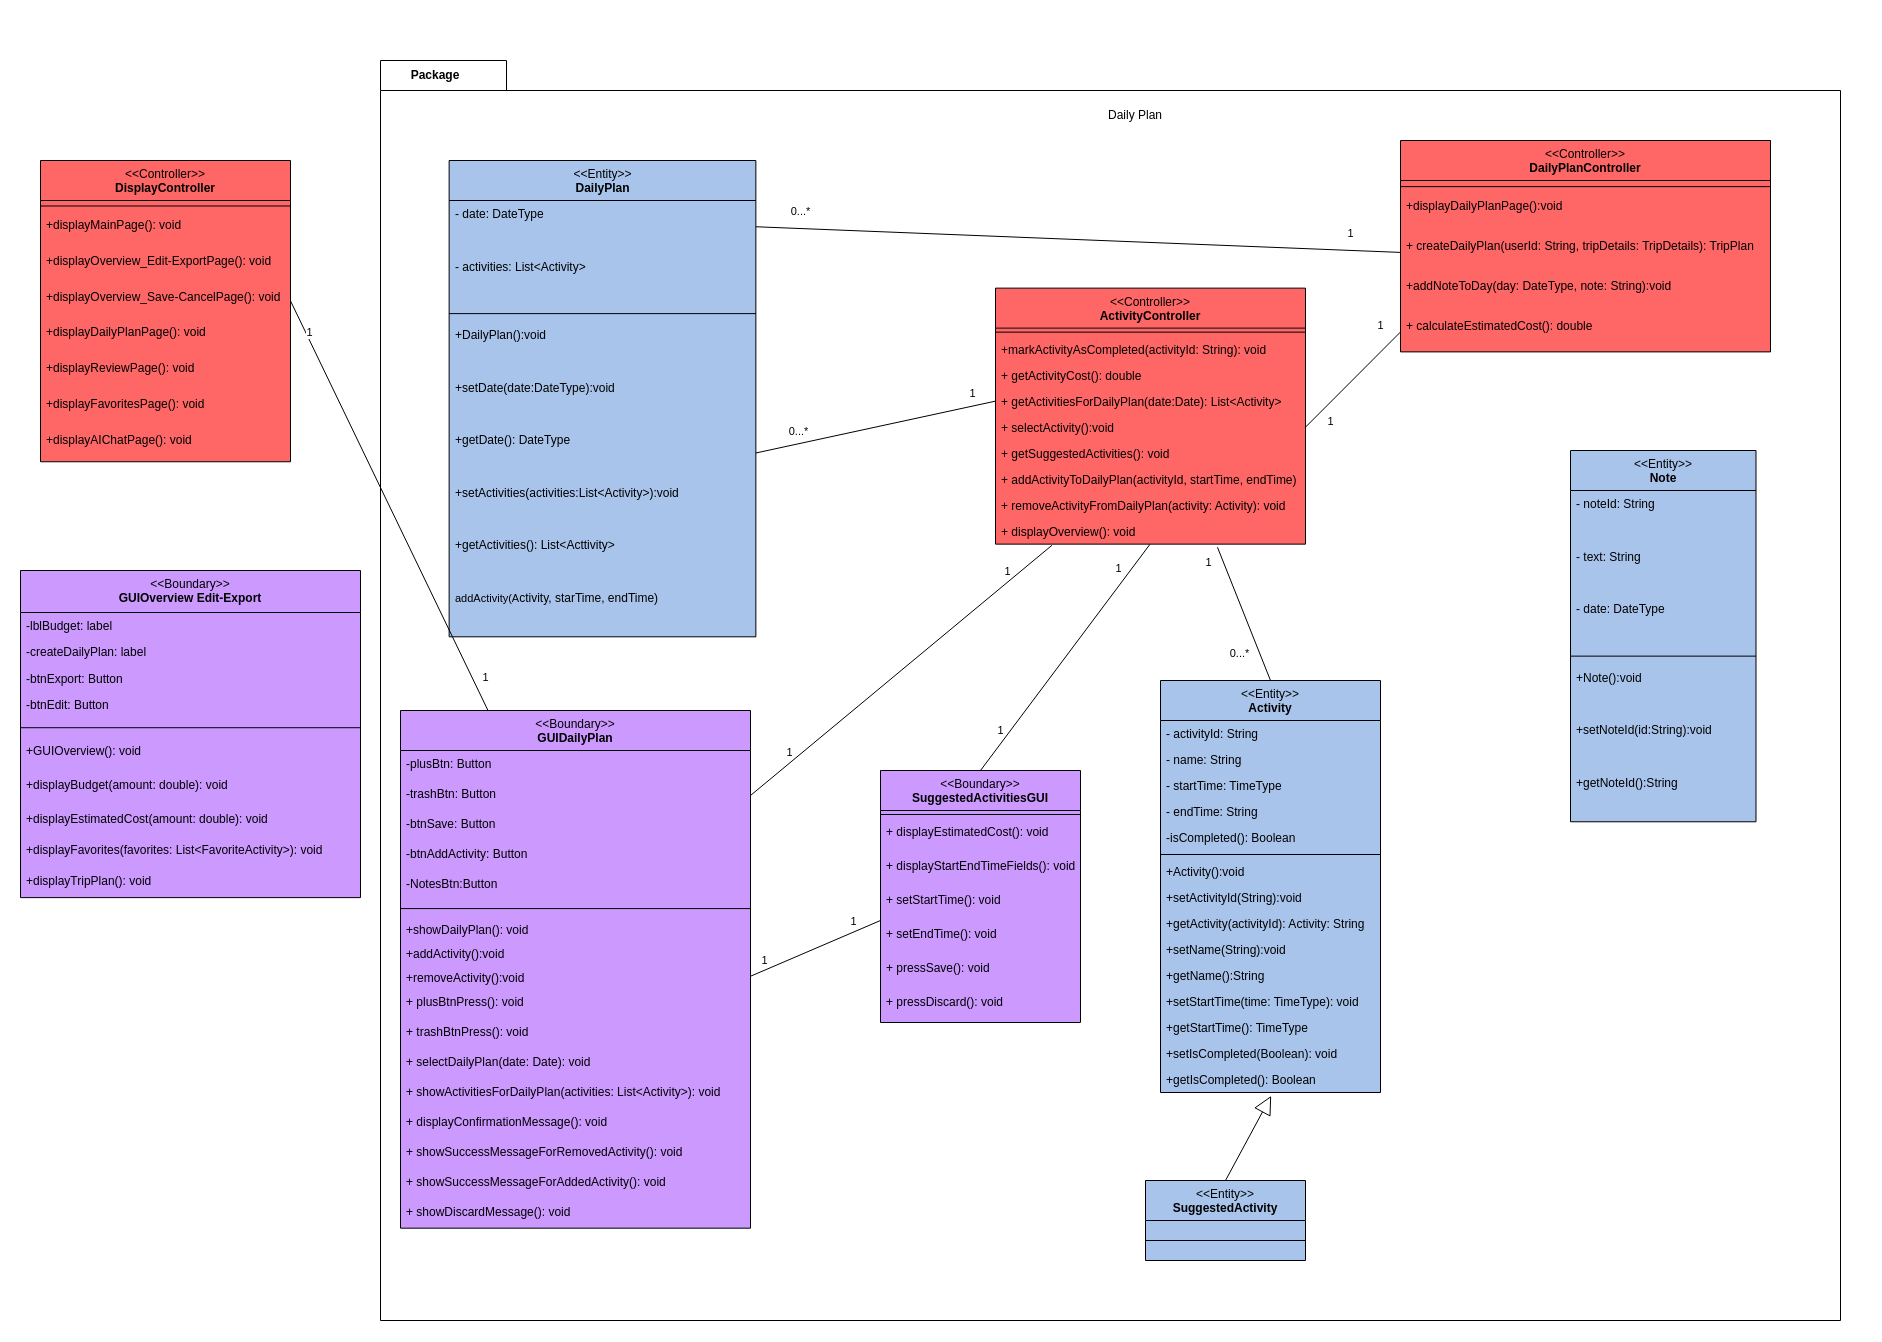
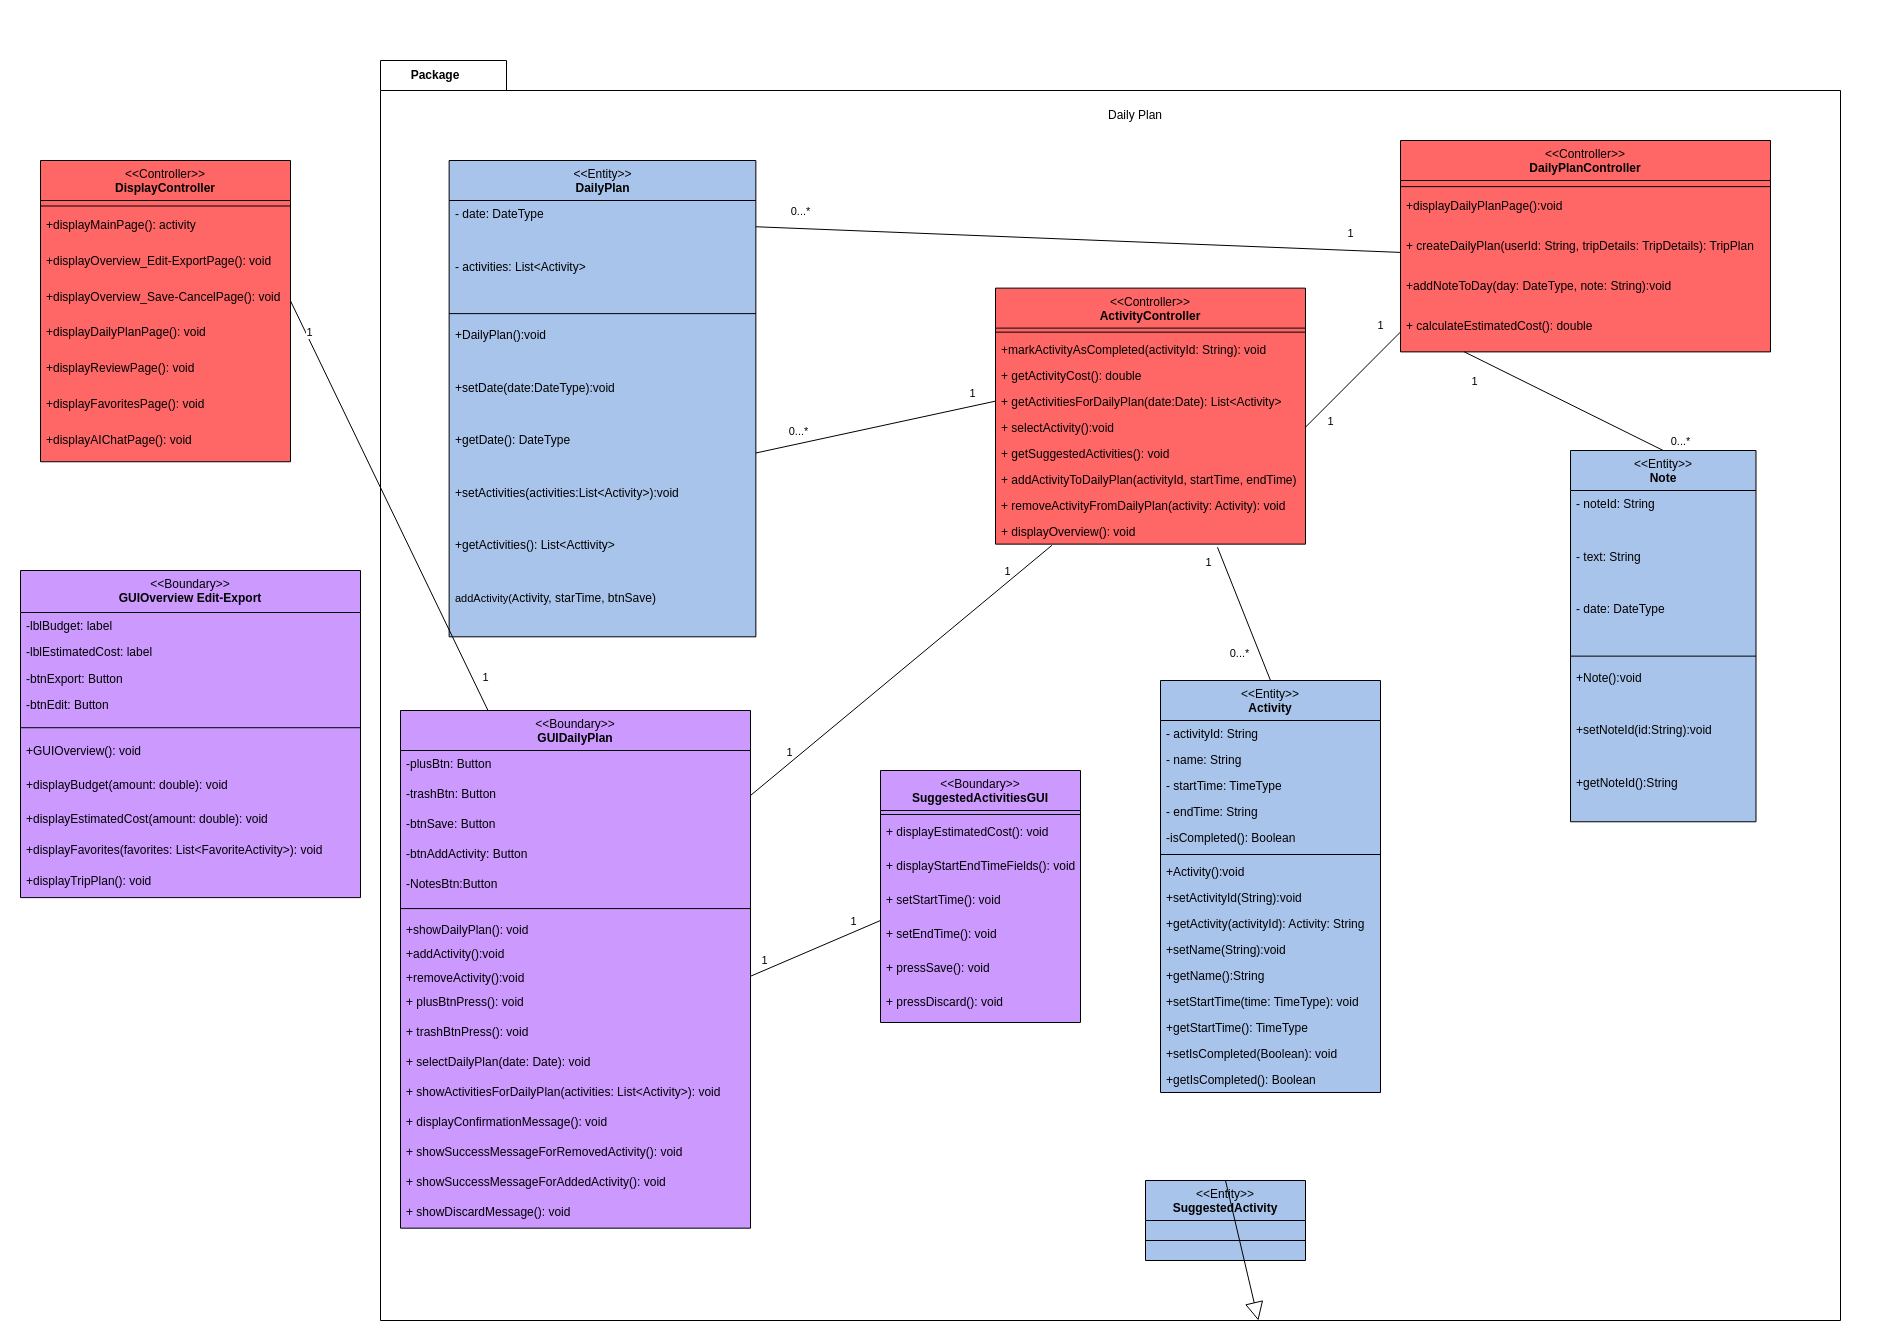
(118, 226) -> (130, 226)
none -> (1564, 401)
(574, 599) -> (576, 599)
(93, 653) -> (96, 653)
(1065, 657) -> none
(1244, 1147) -> (1240, 1242)
